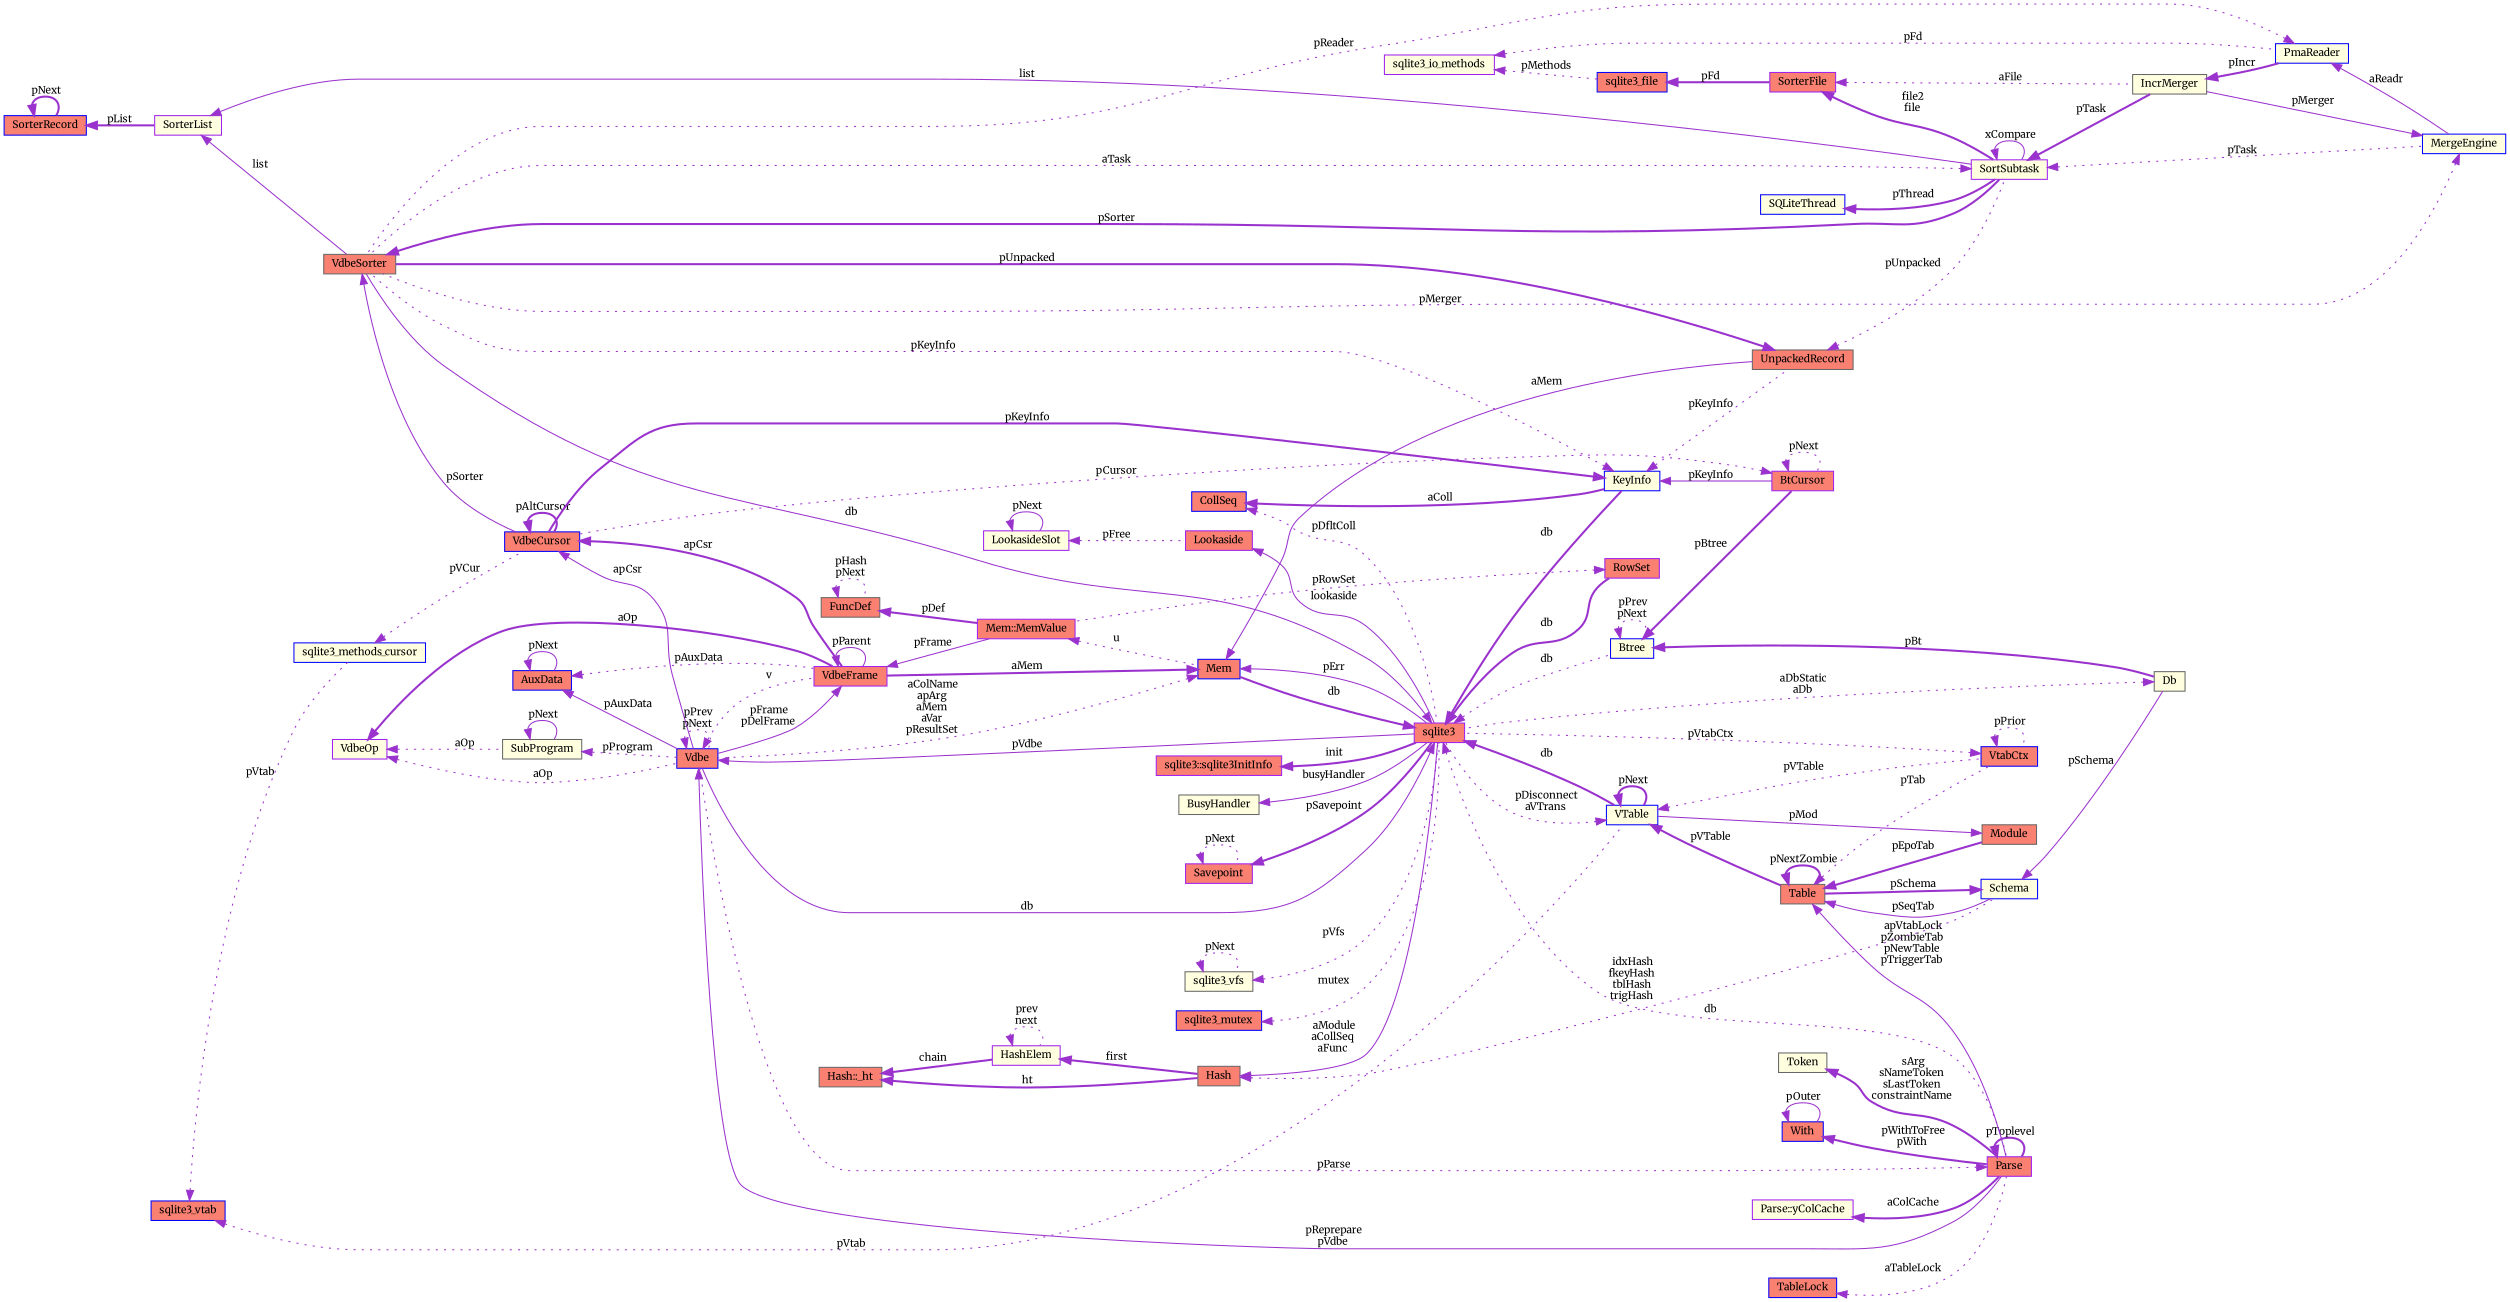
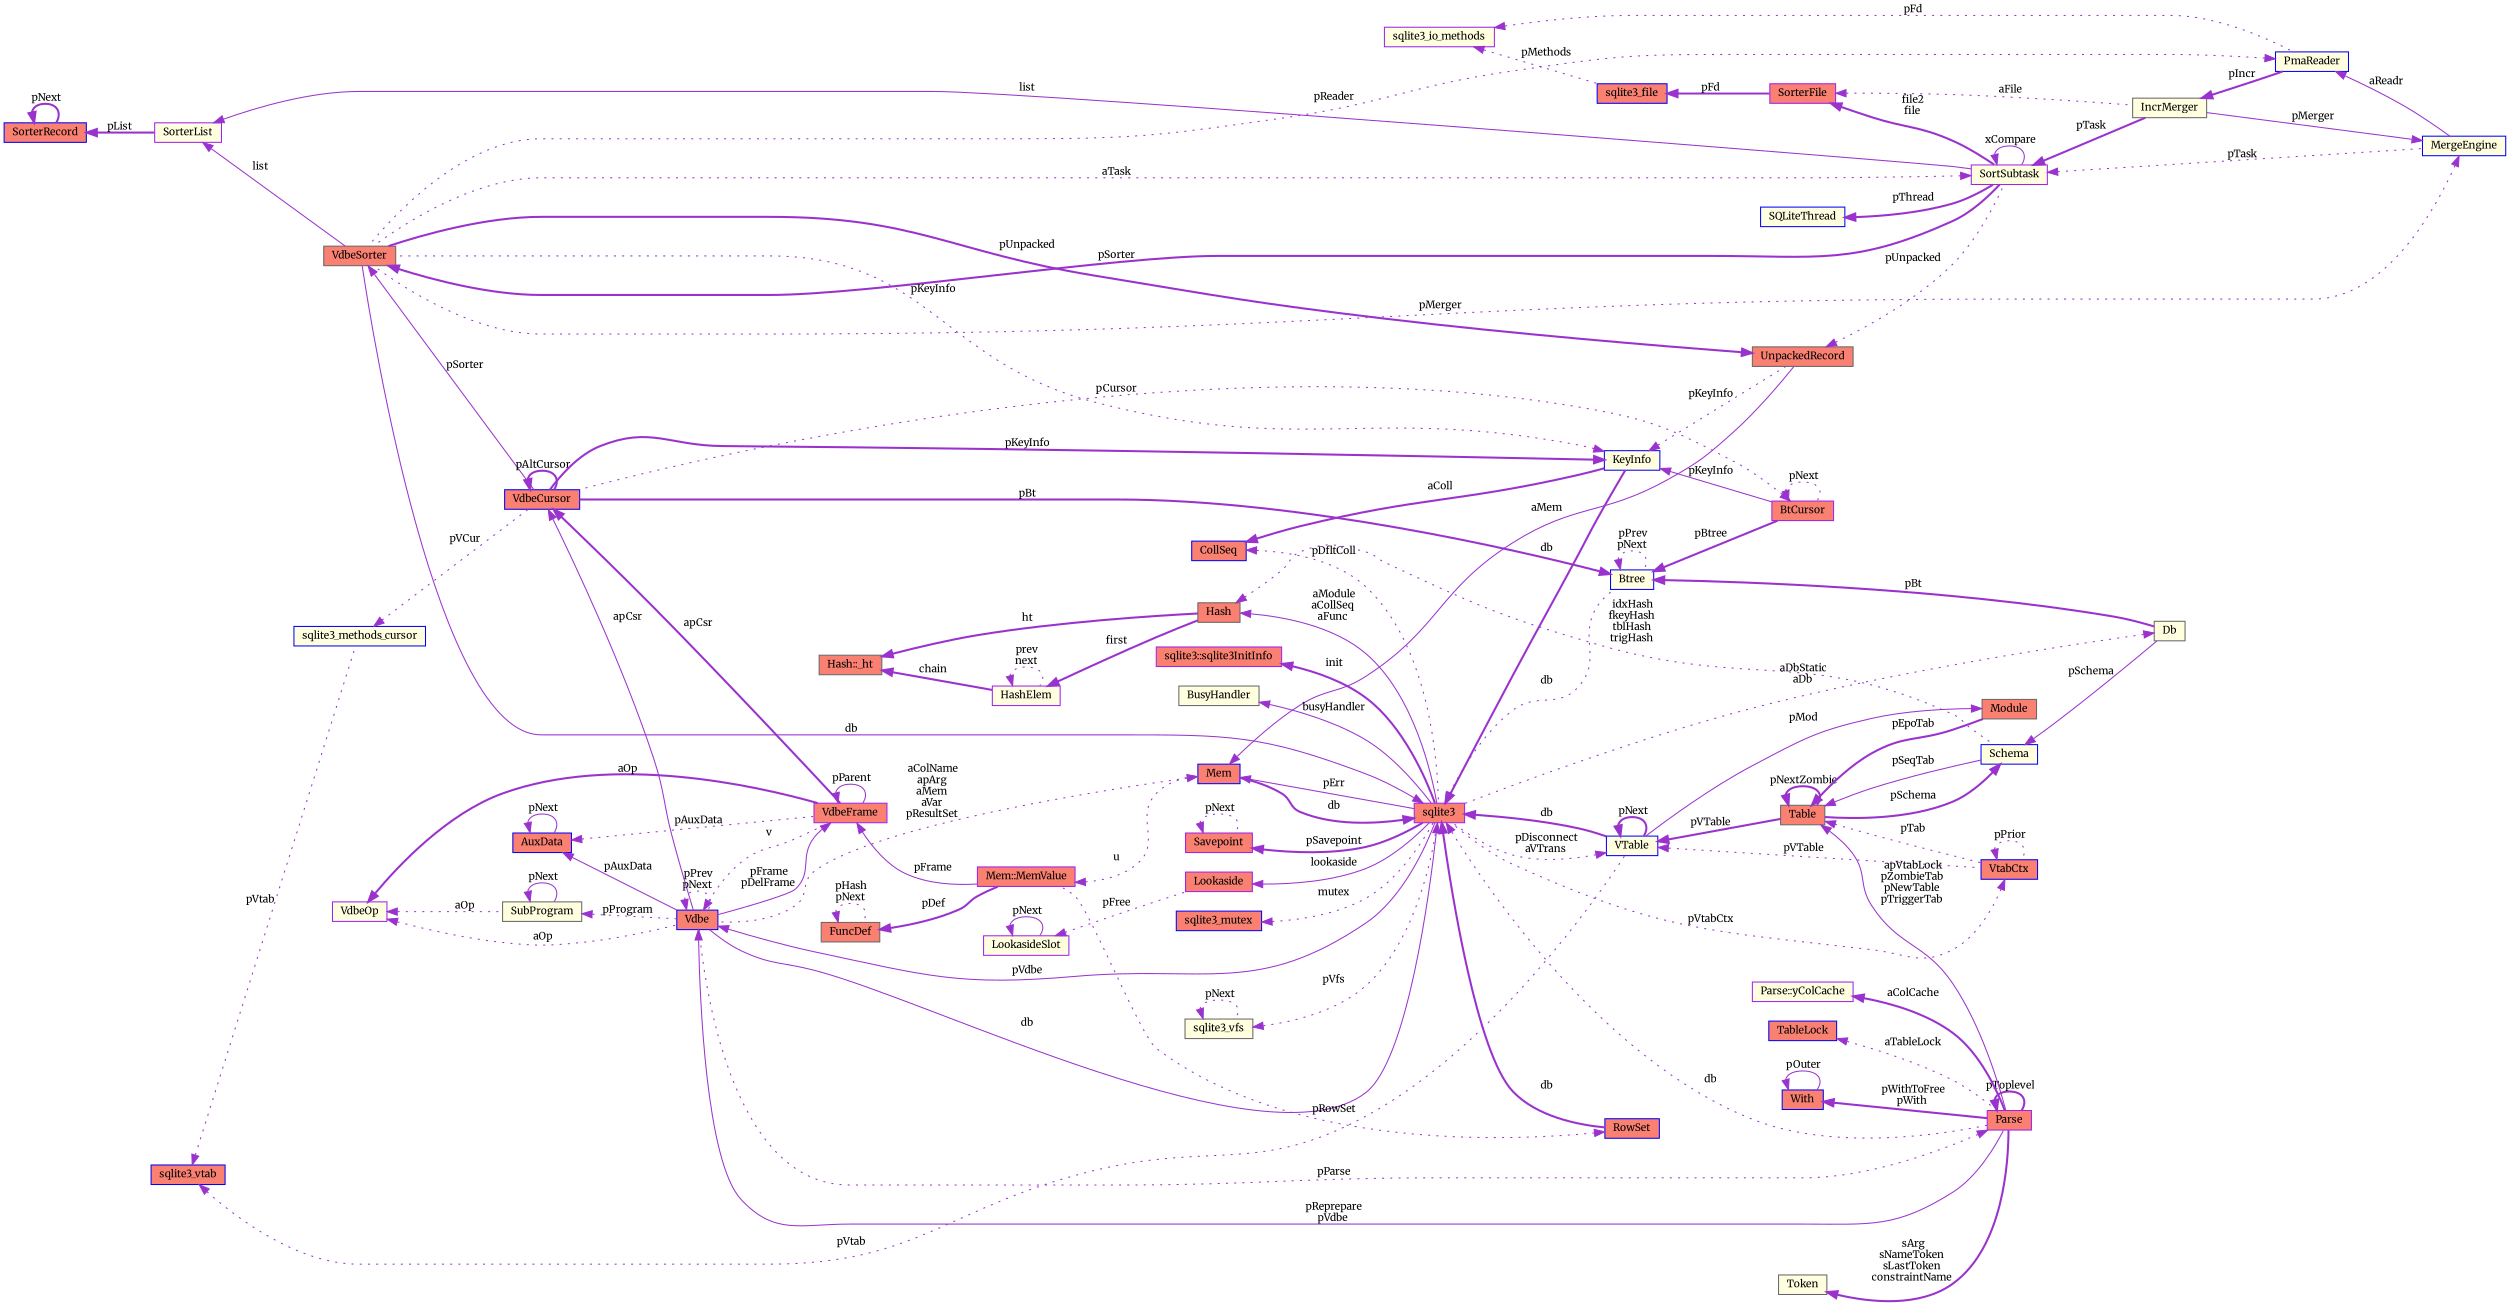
none -> (1093, 500)
(1632, 568) -> (1632, 1129)
(1037, 673) -> none
